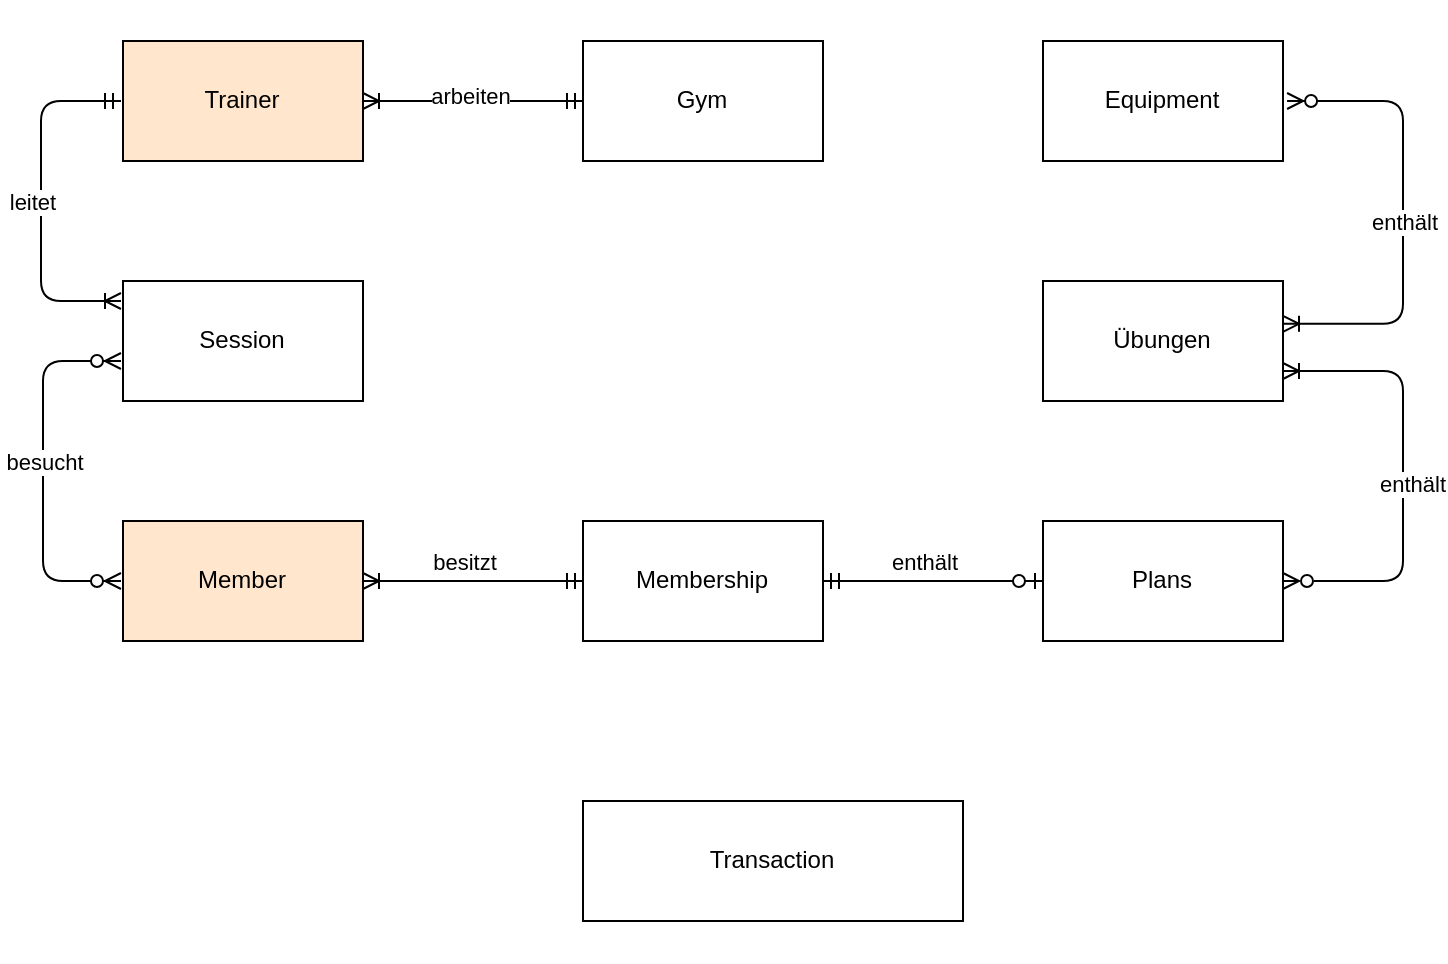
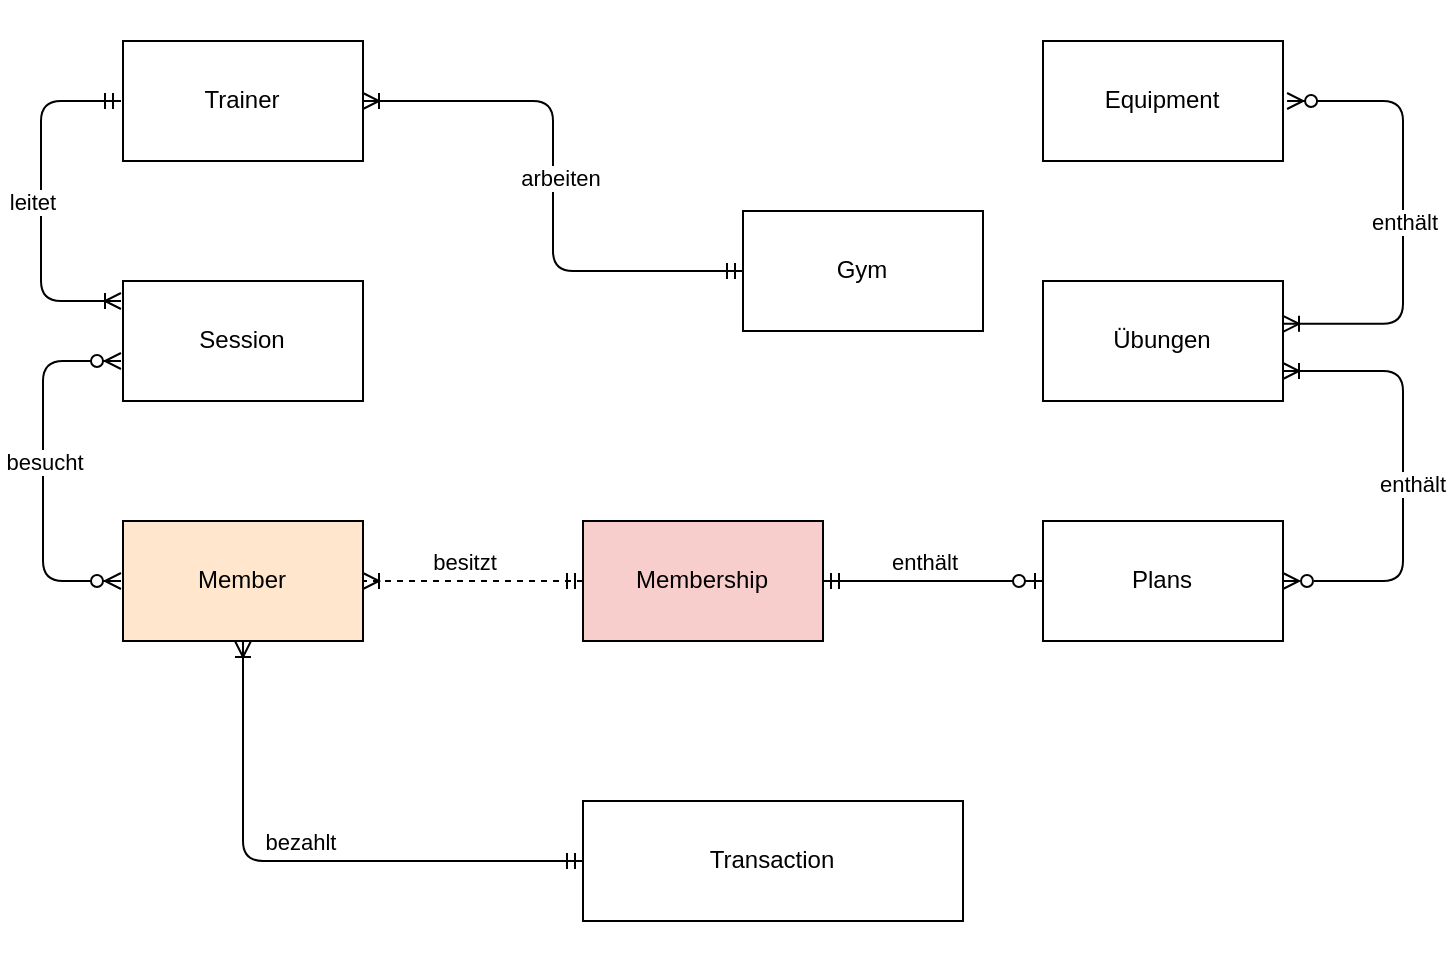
(243, 101) -> (243, 101)
(703, 101) -> (863, 271)
(473, 581) -> (473, 581)
(703, 581) -> (703, 581)
none -> (310, 861)
